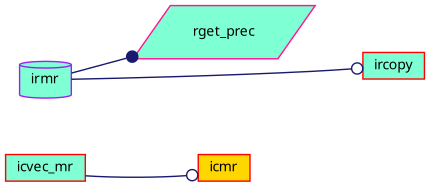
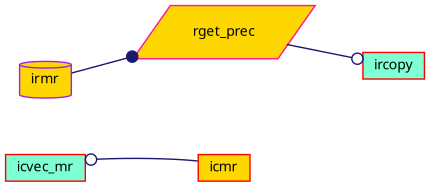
(224, 32) -> (224, 32)
(211, 76) -> (319, 51)
(45, 80) -> (45, 80)
(136, 177) -> (147, 158)
